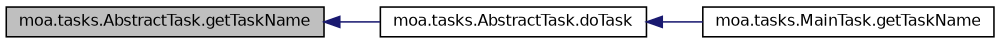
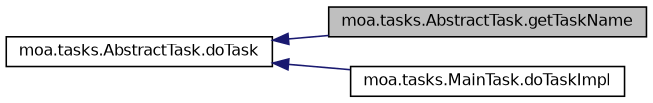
(360, 22) -> (309, 37)
(848, 22) -> (488, 81)
